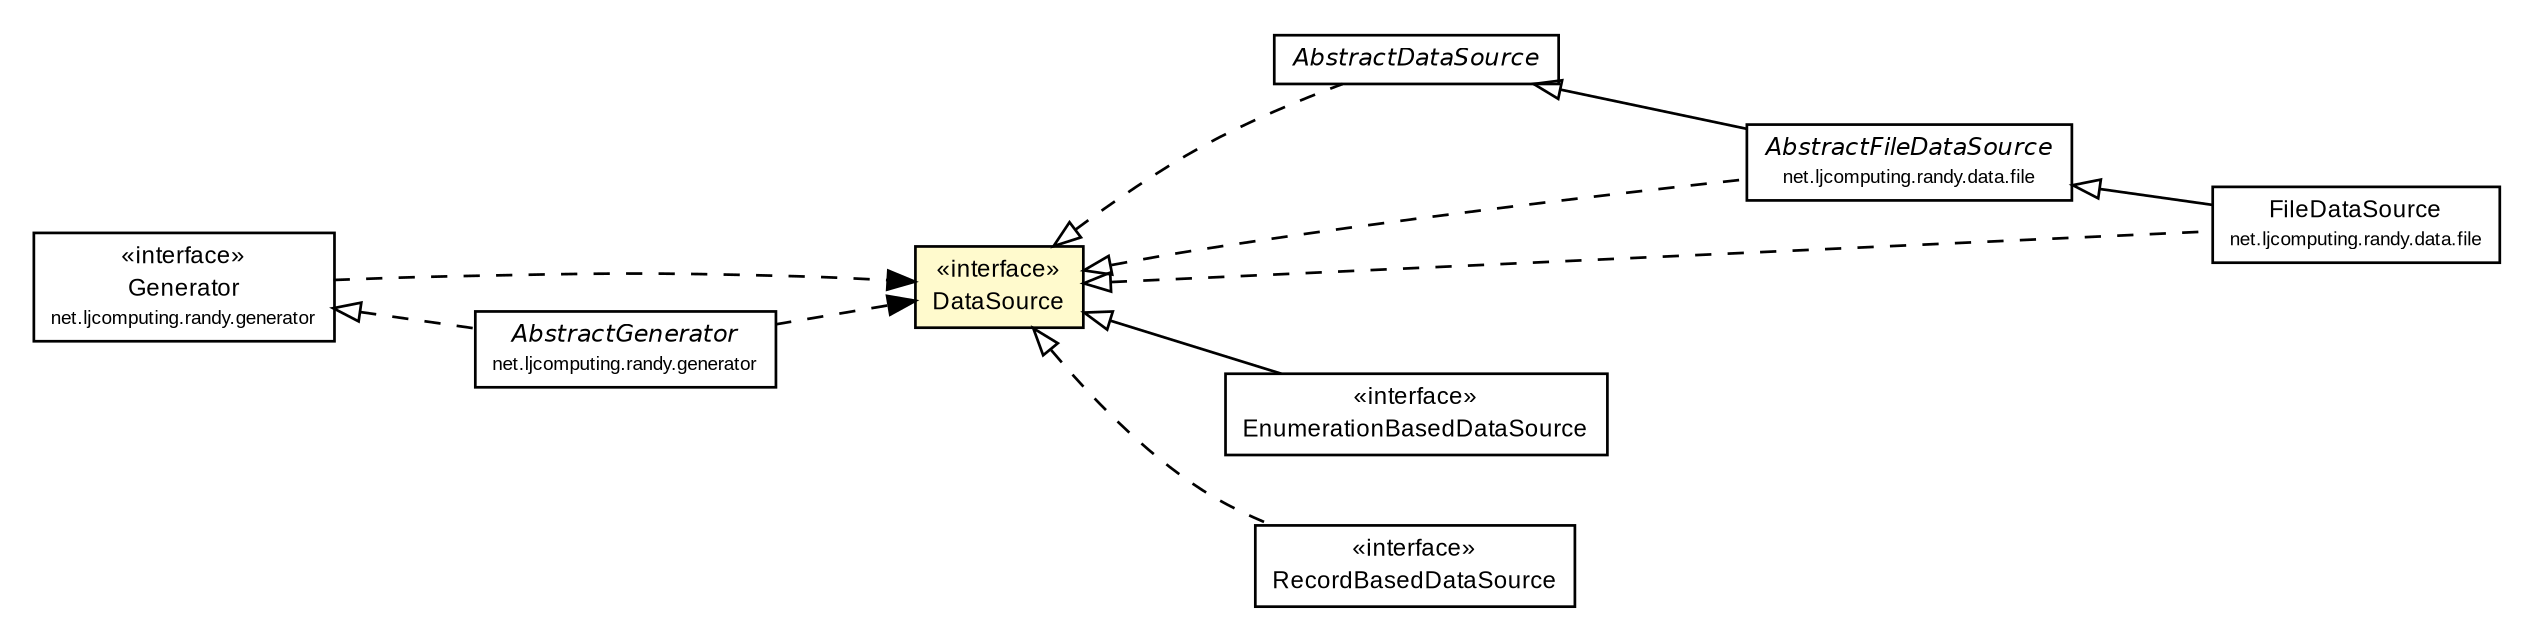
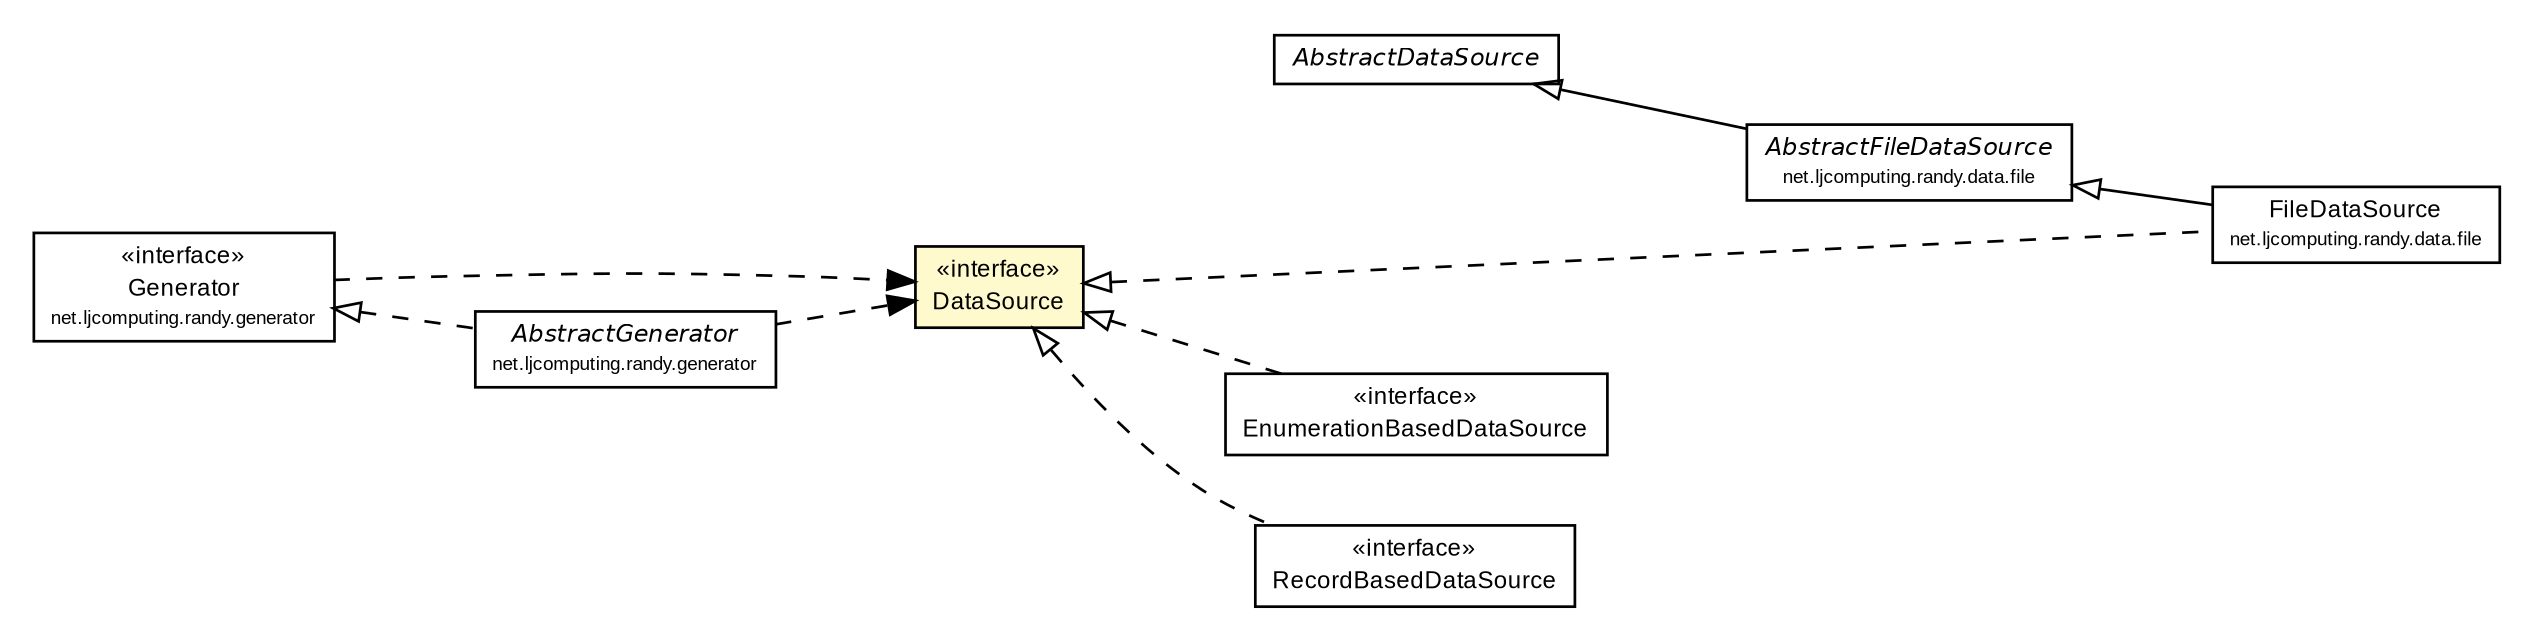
(1203, 146) -> none
(1428, 217) -> none
(1196, 347) -> (1196, 347)
